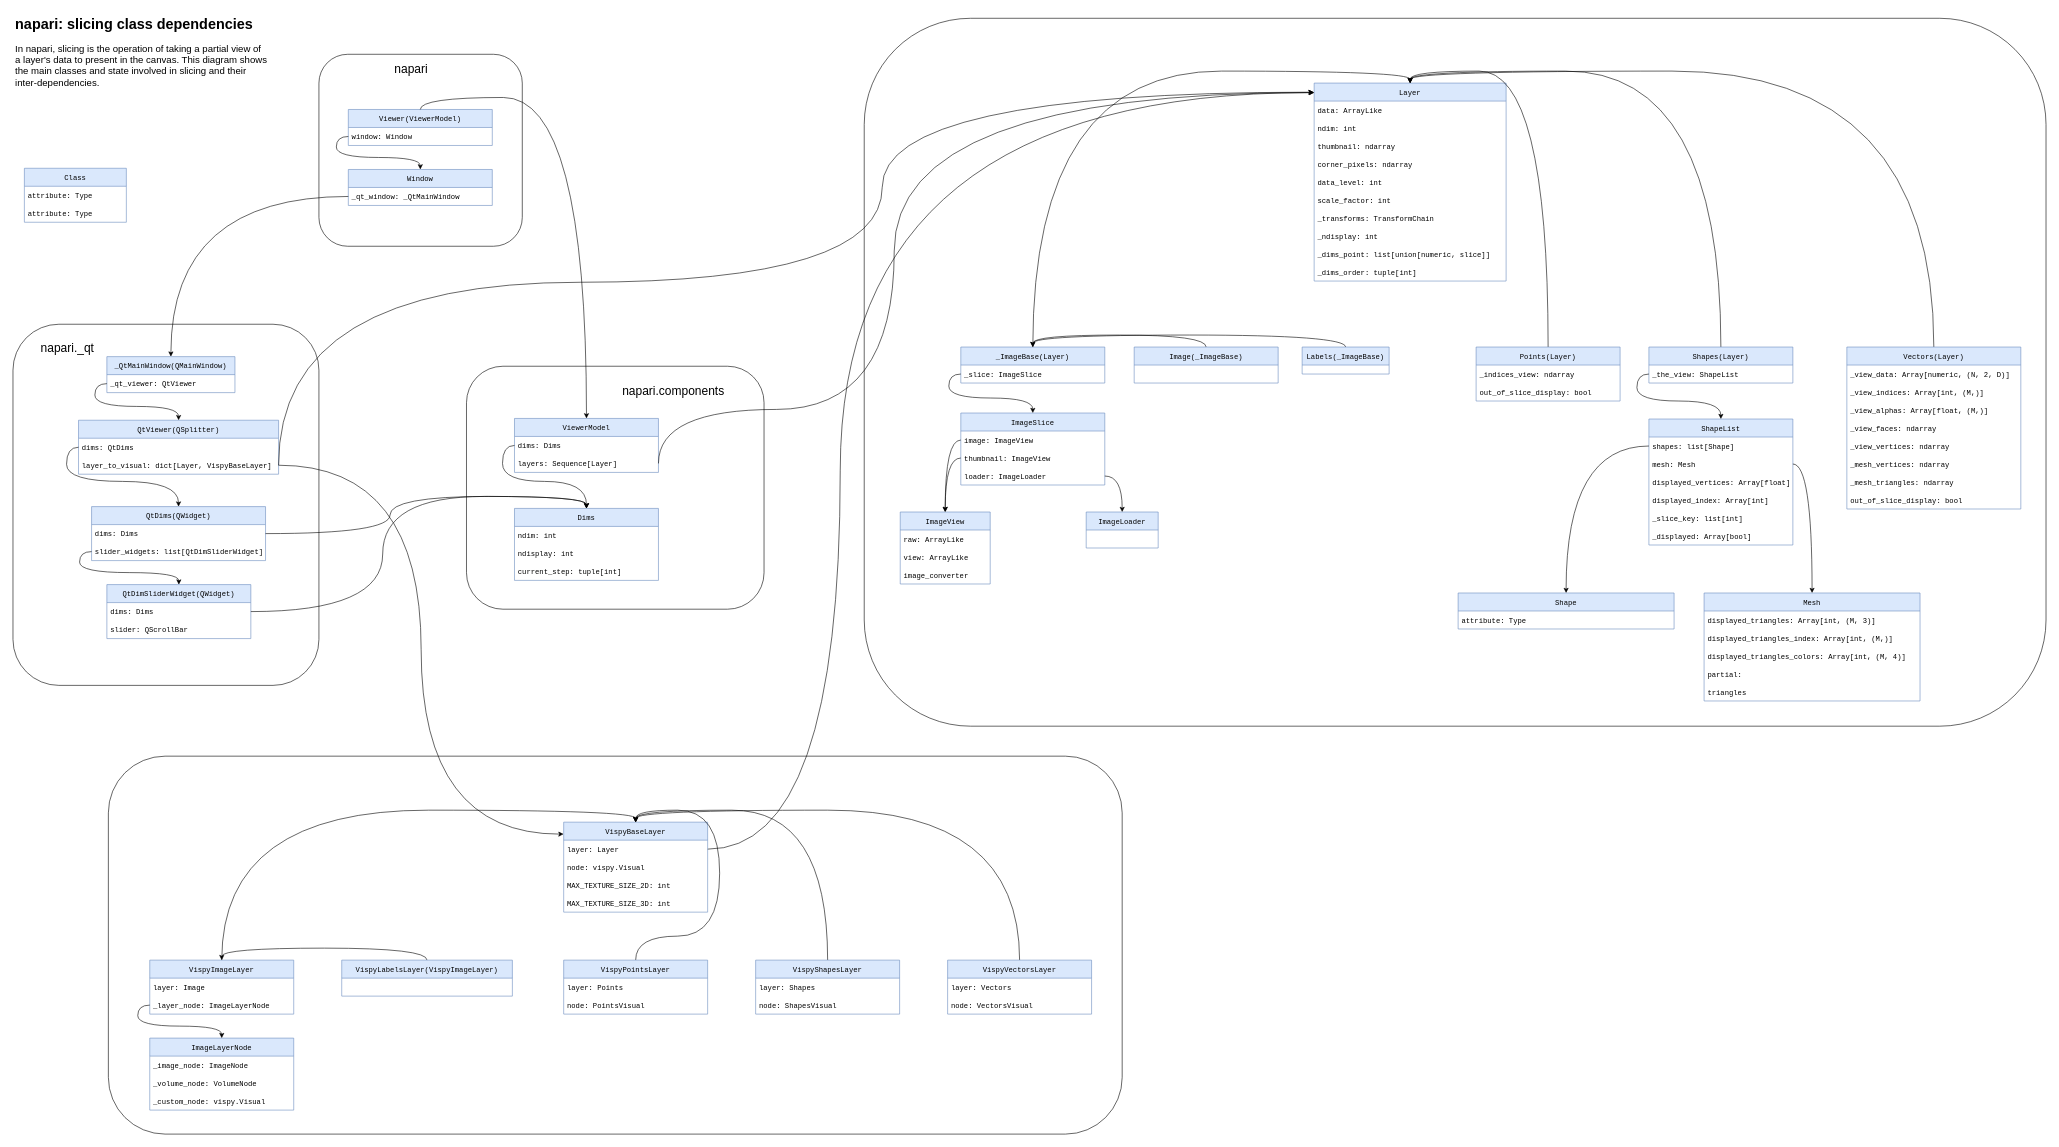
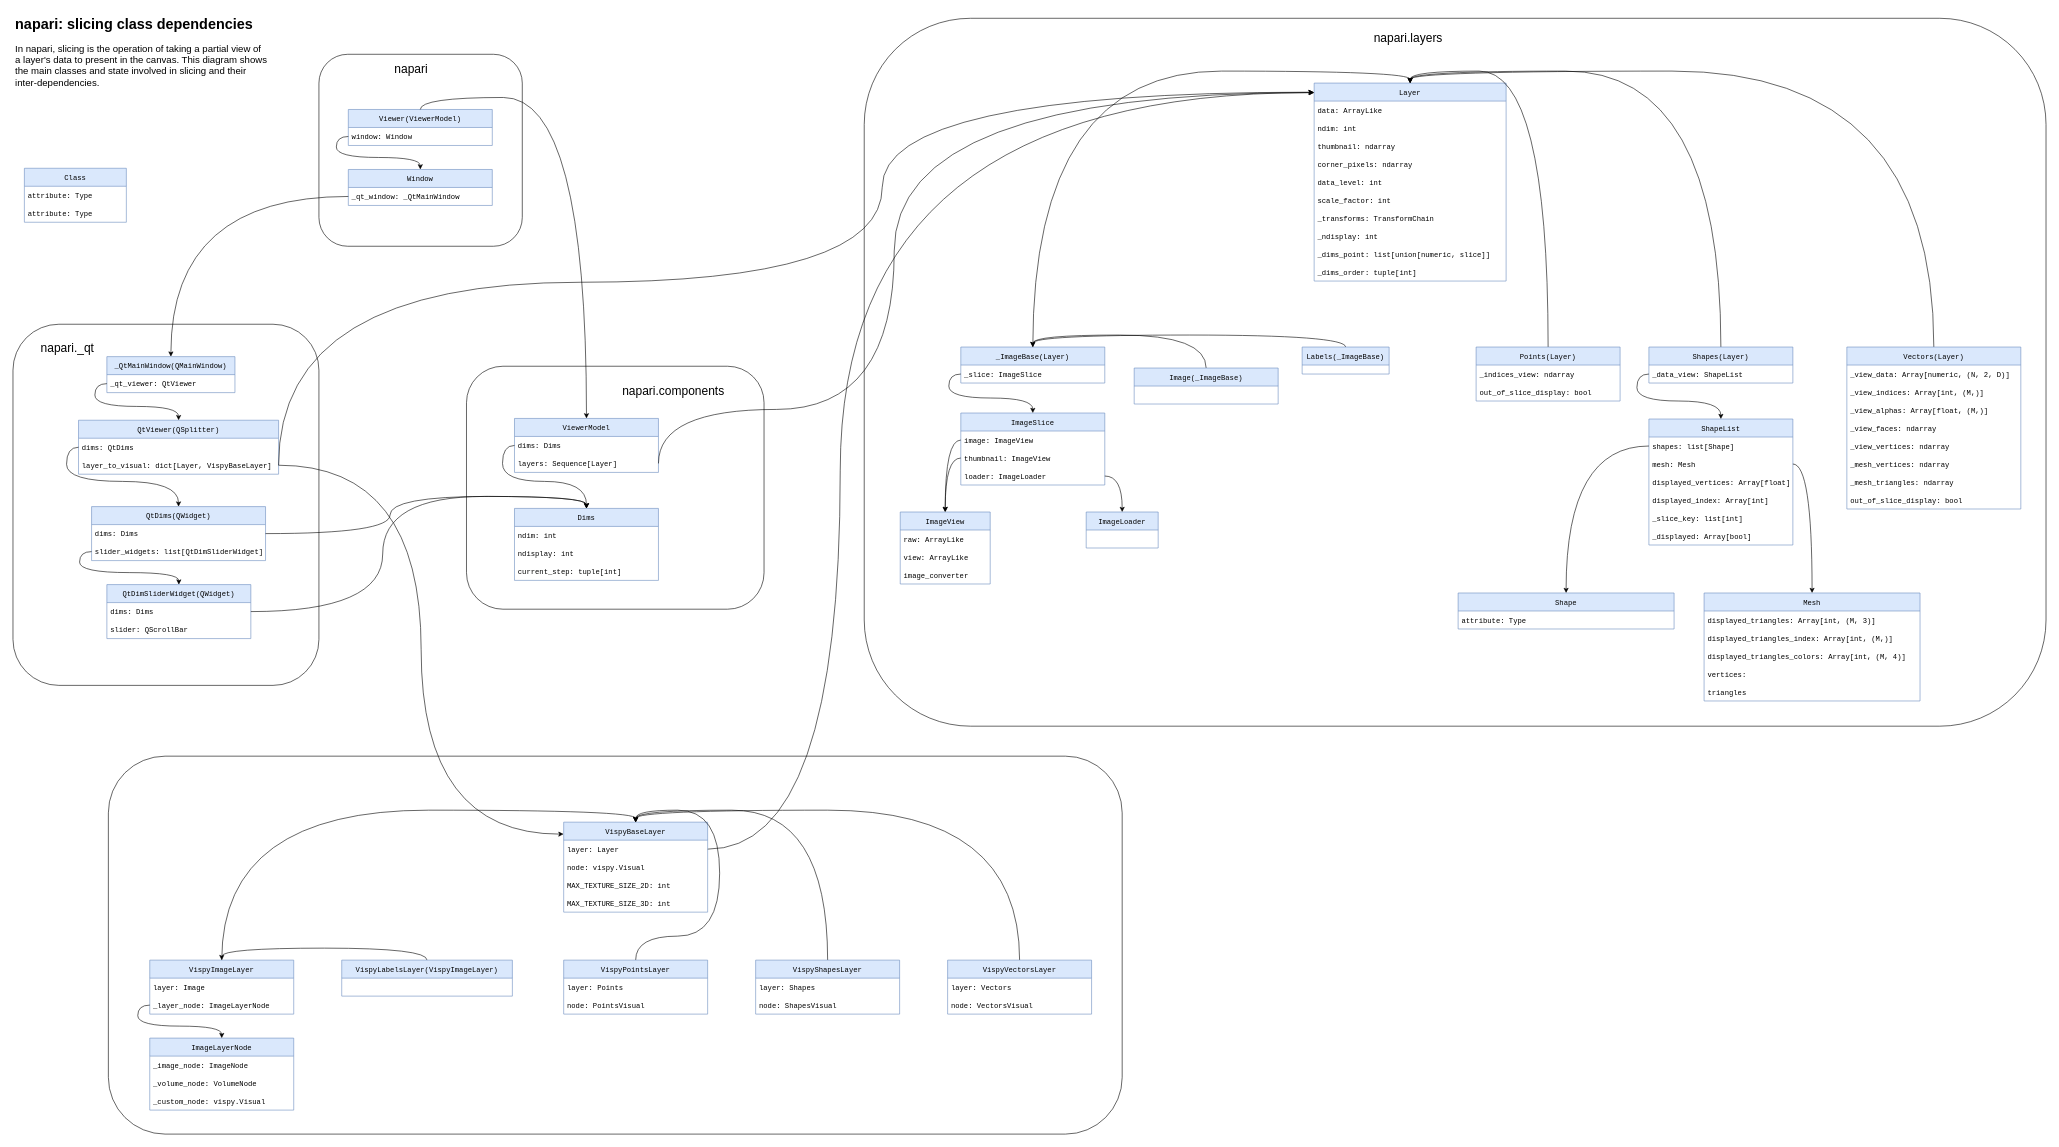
none -> (1409, 38)
(1206, 365) -> (1206, 386)
(1689, 374) -> (1691, 374)
(1721, 674) -> (1724, 674)
